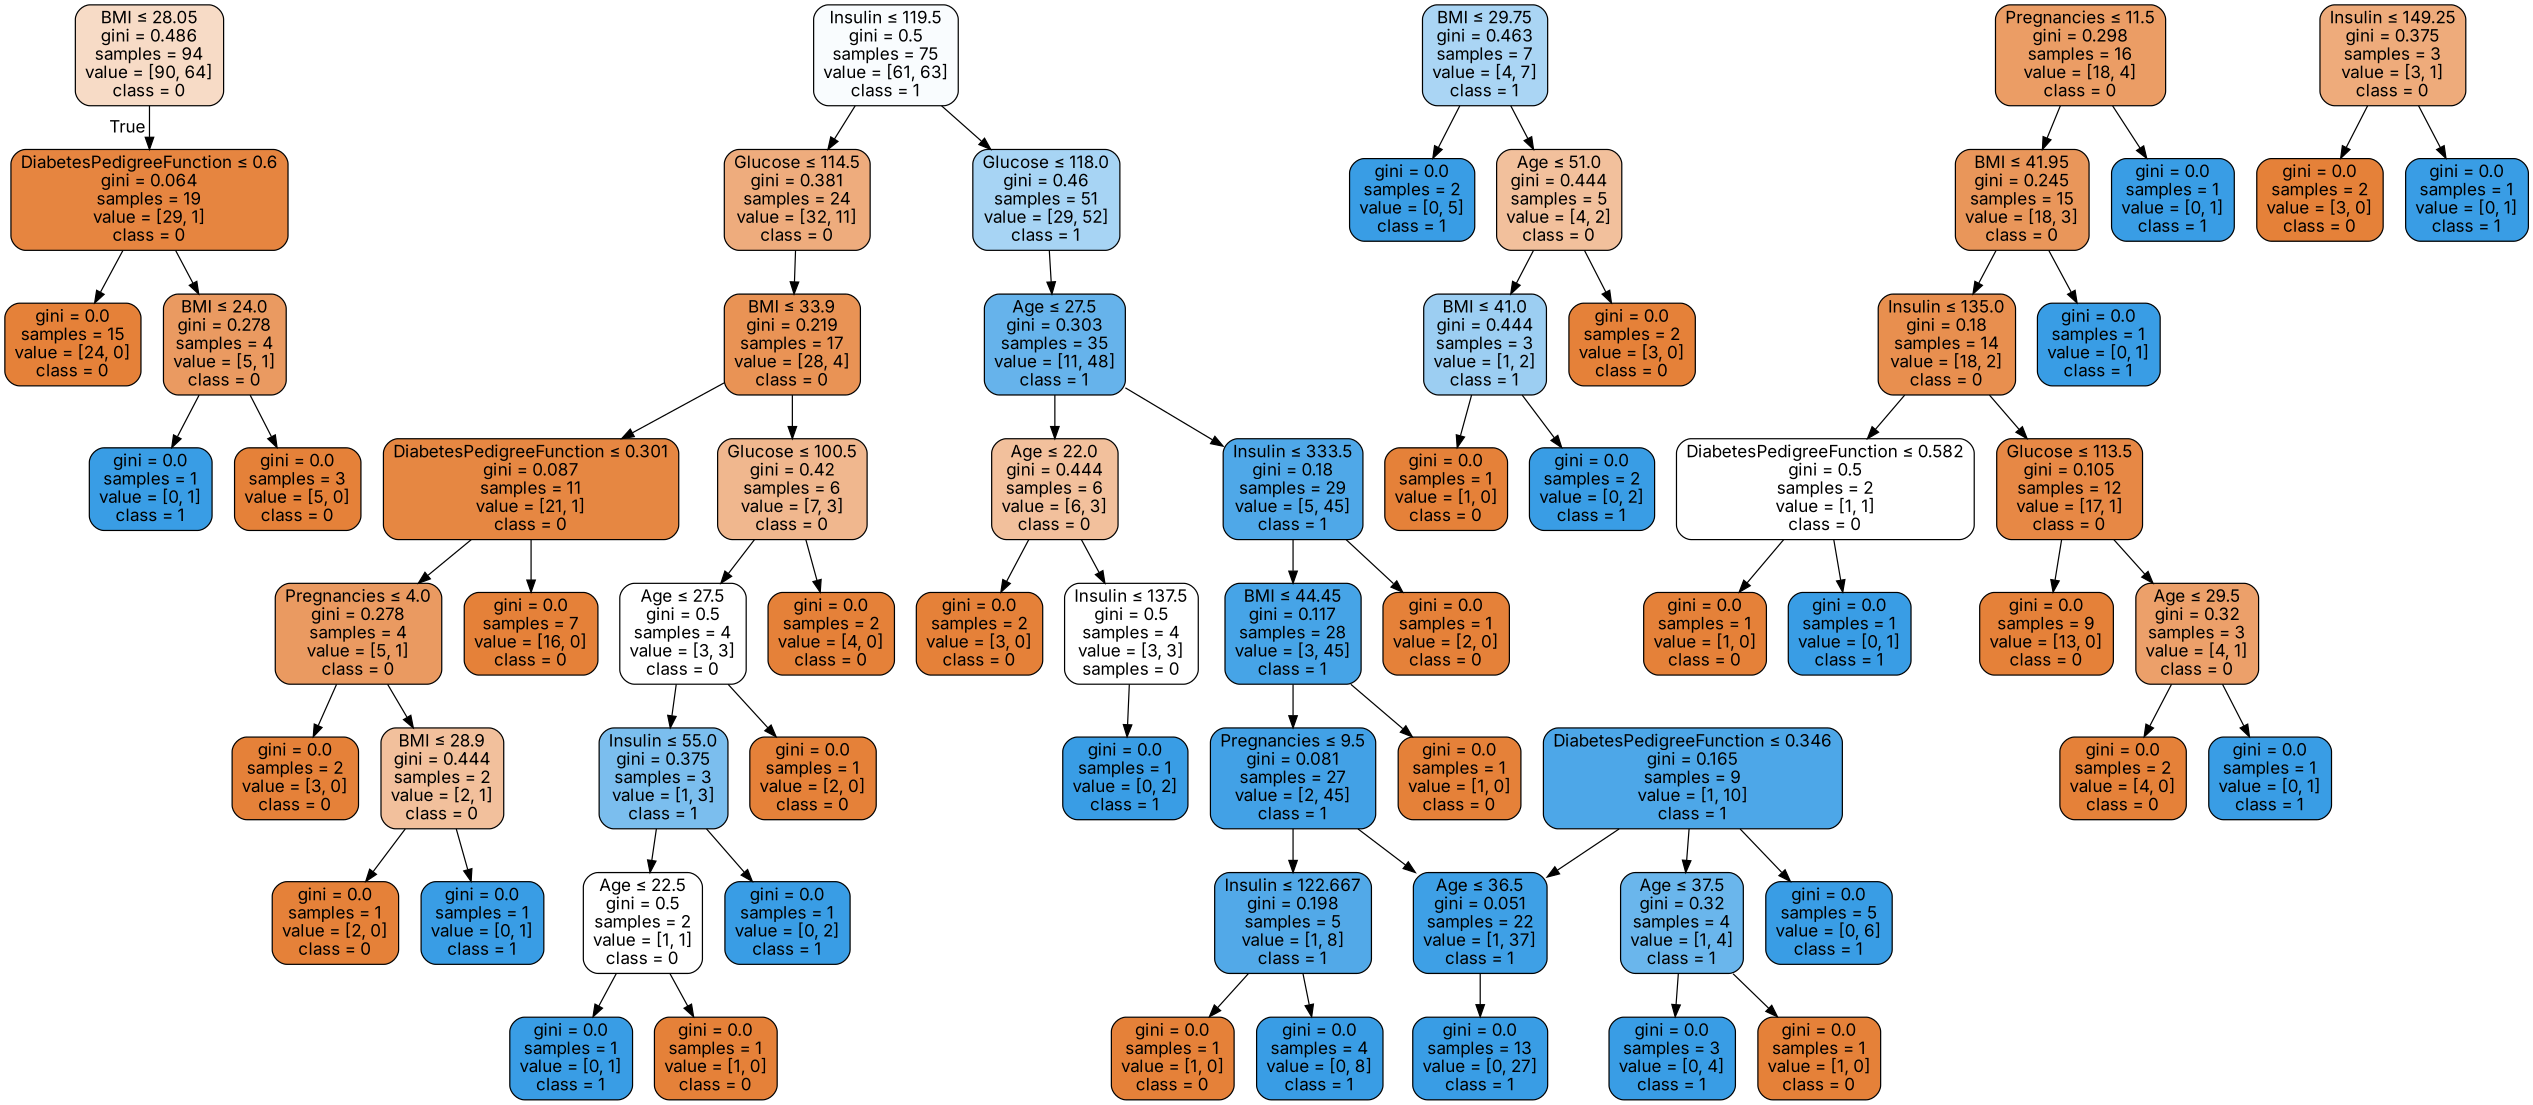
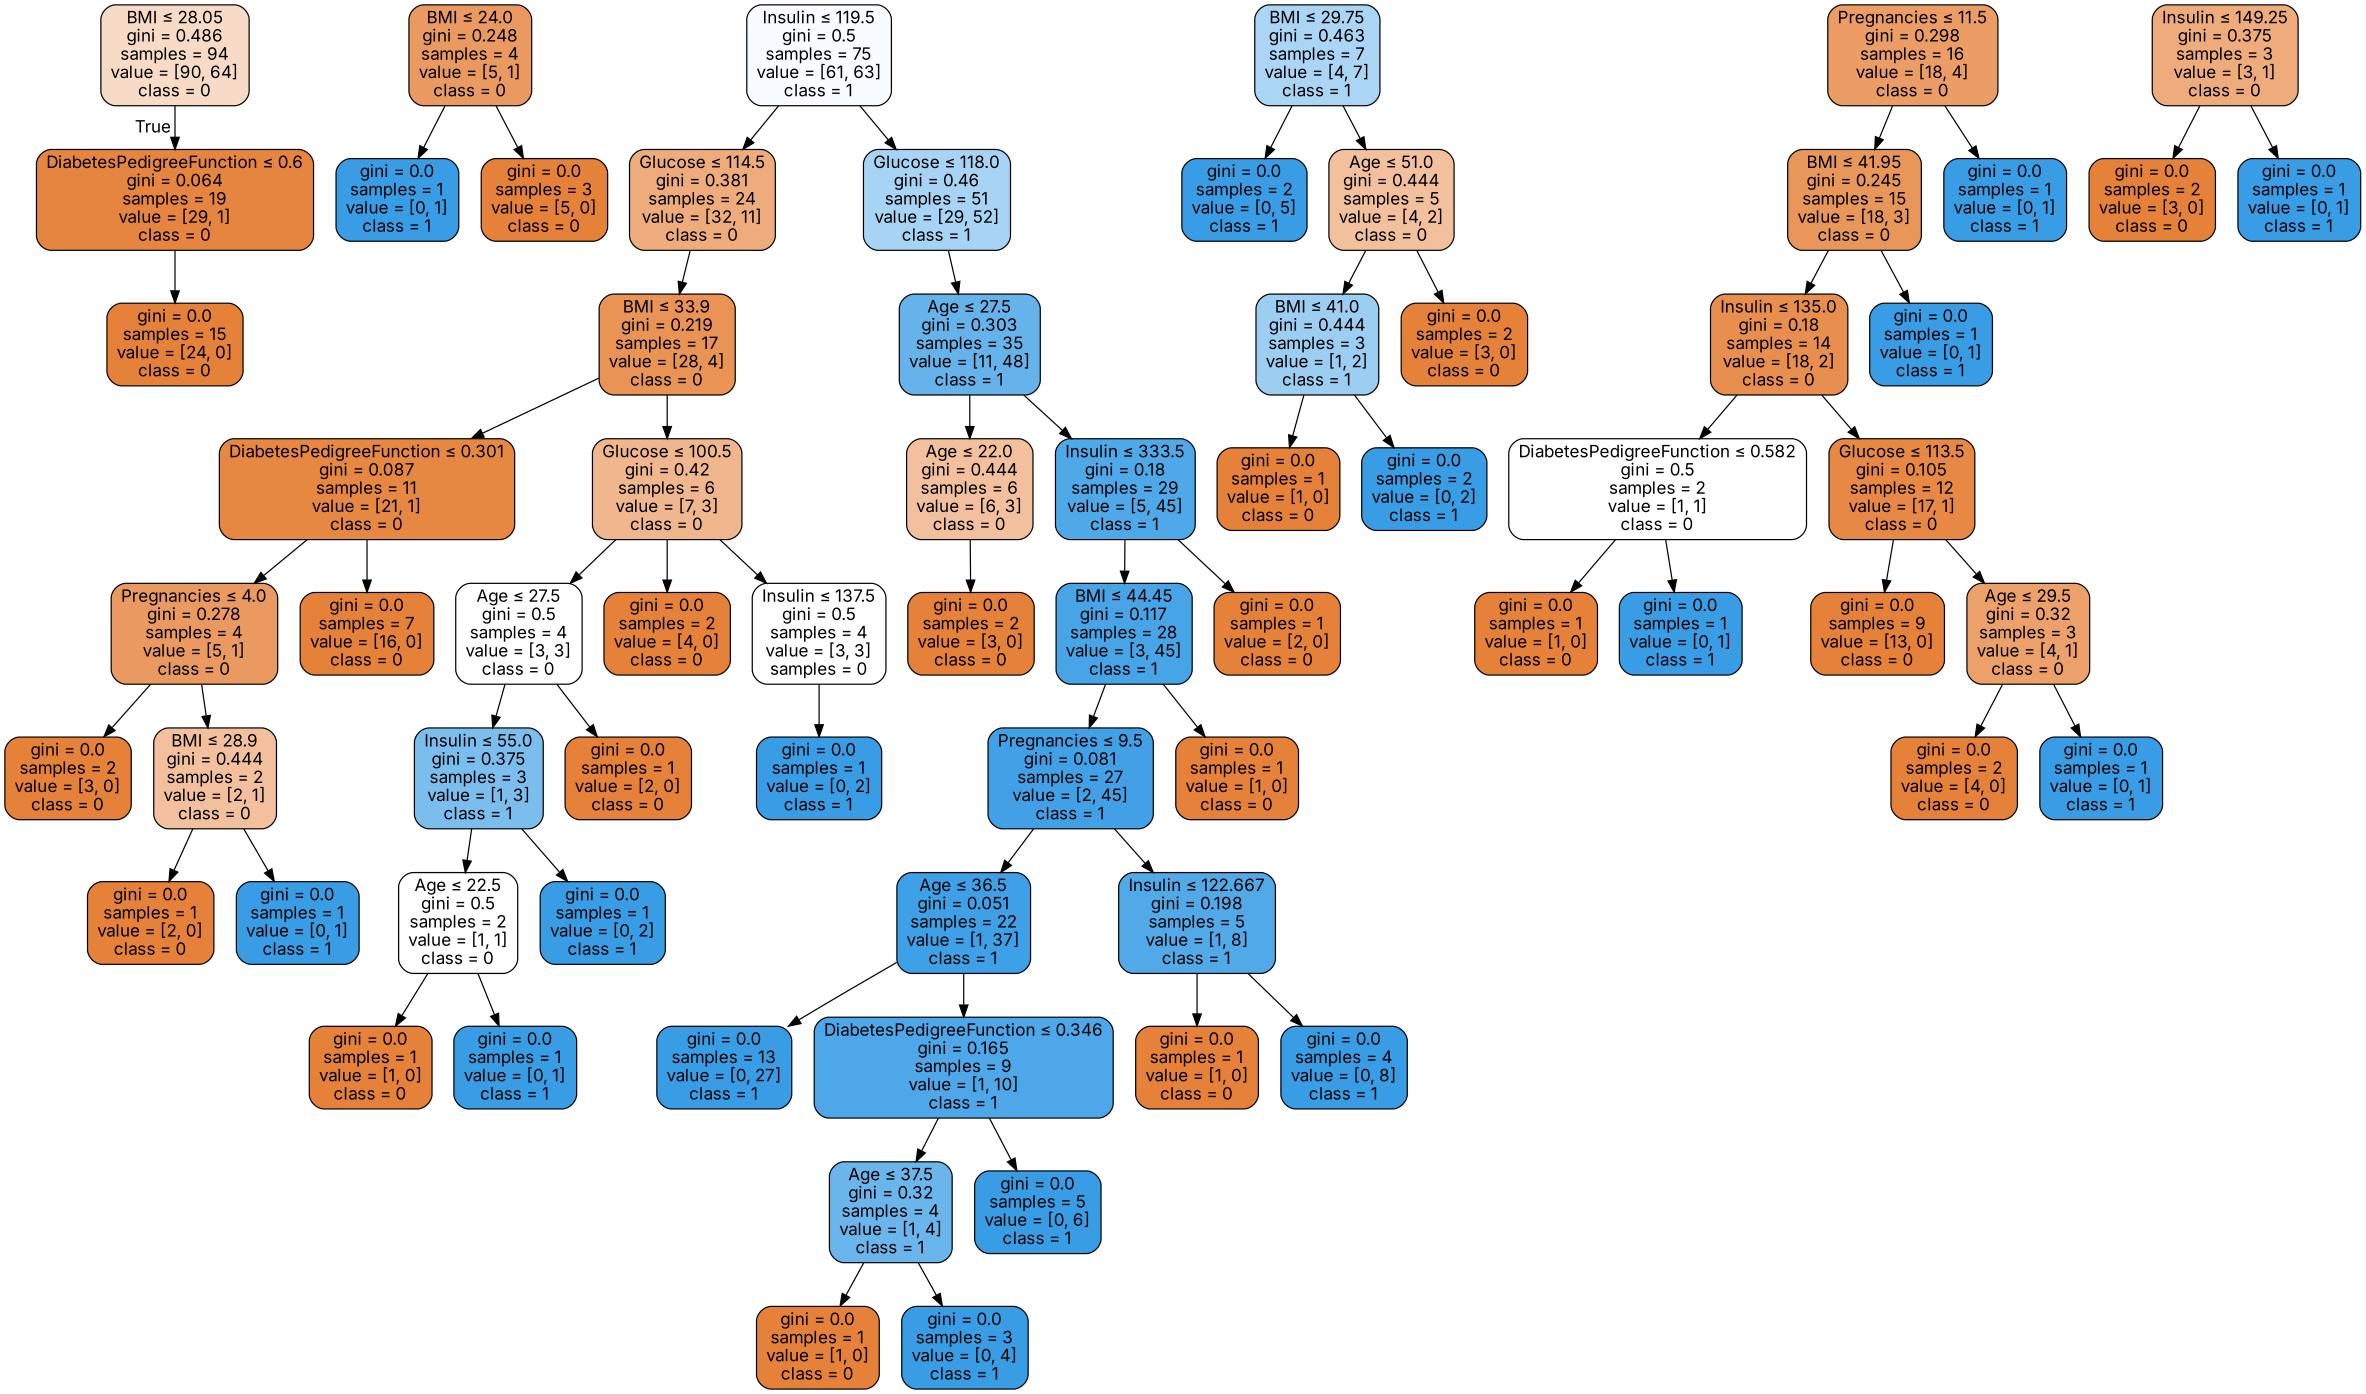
(184, 267) -> none
(225, 326) -> (470, 36)
(1090, 556) -> (739, 557)
(1588, 850) -> (964, 989)
